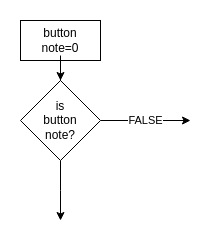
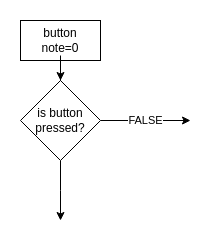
(61, 121) -> (61, 121)
